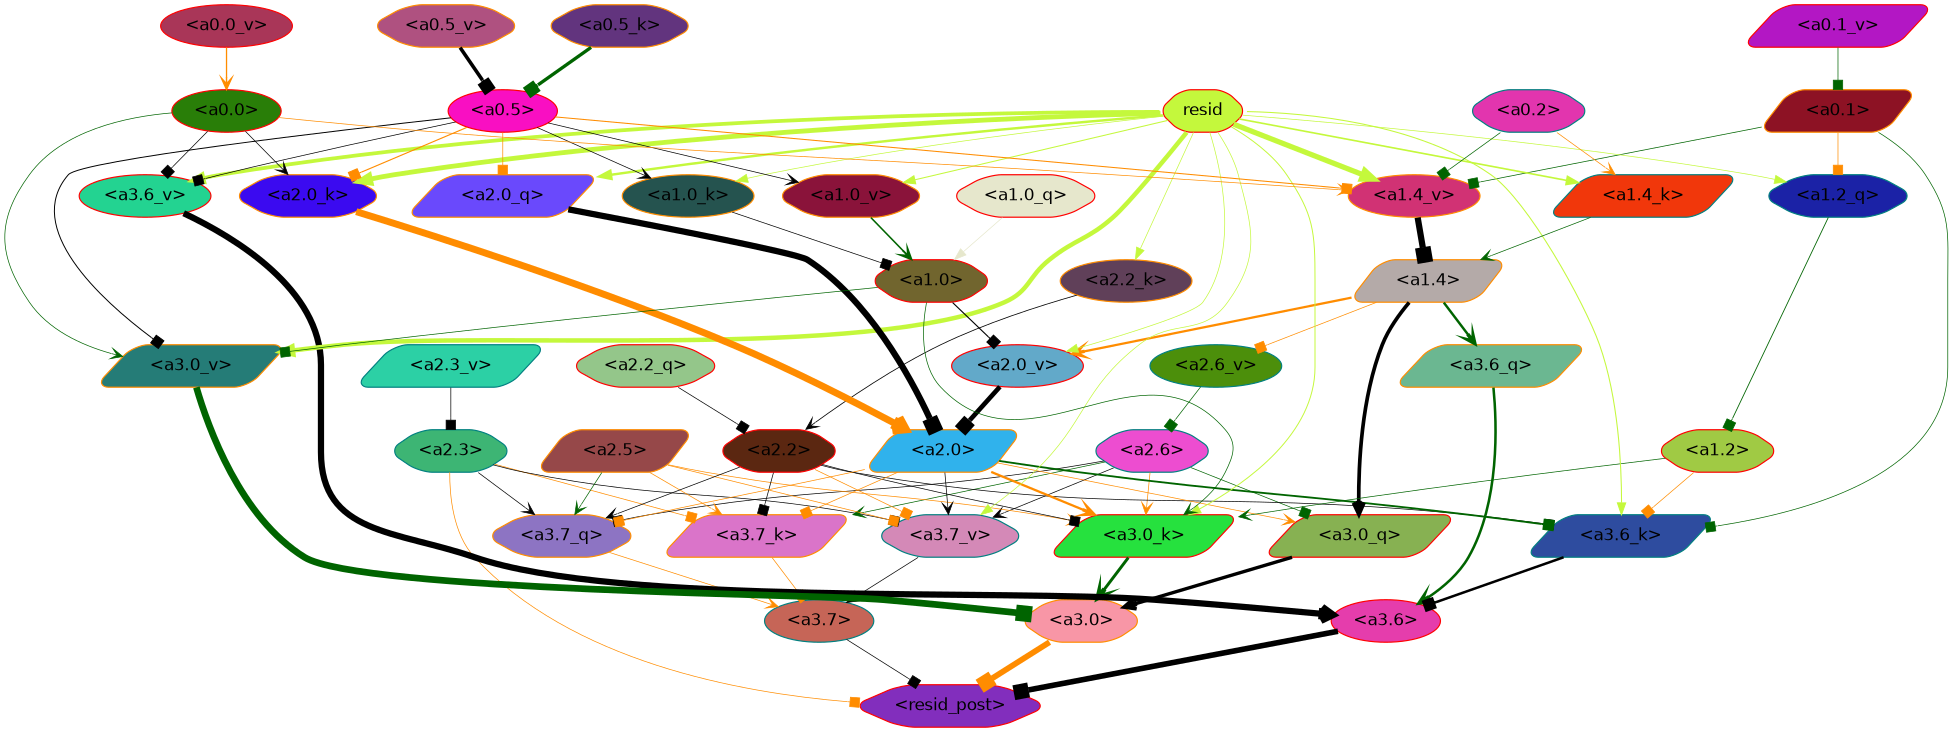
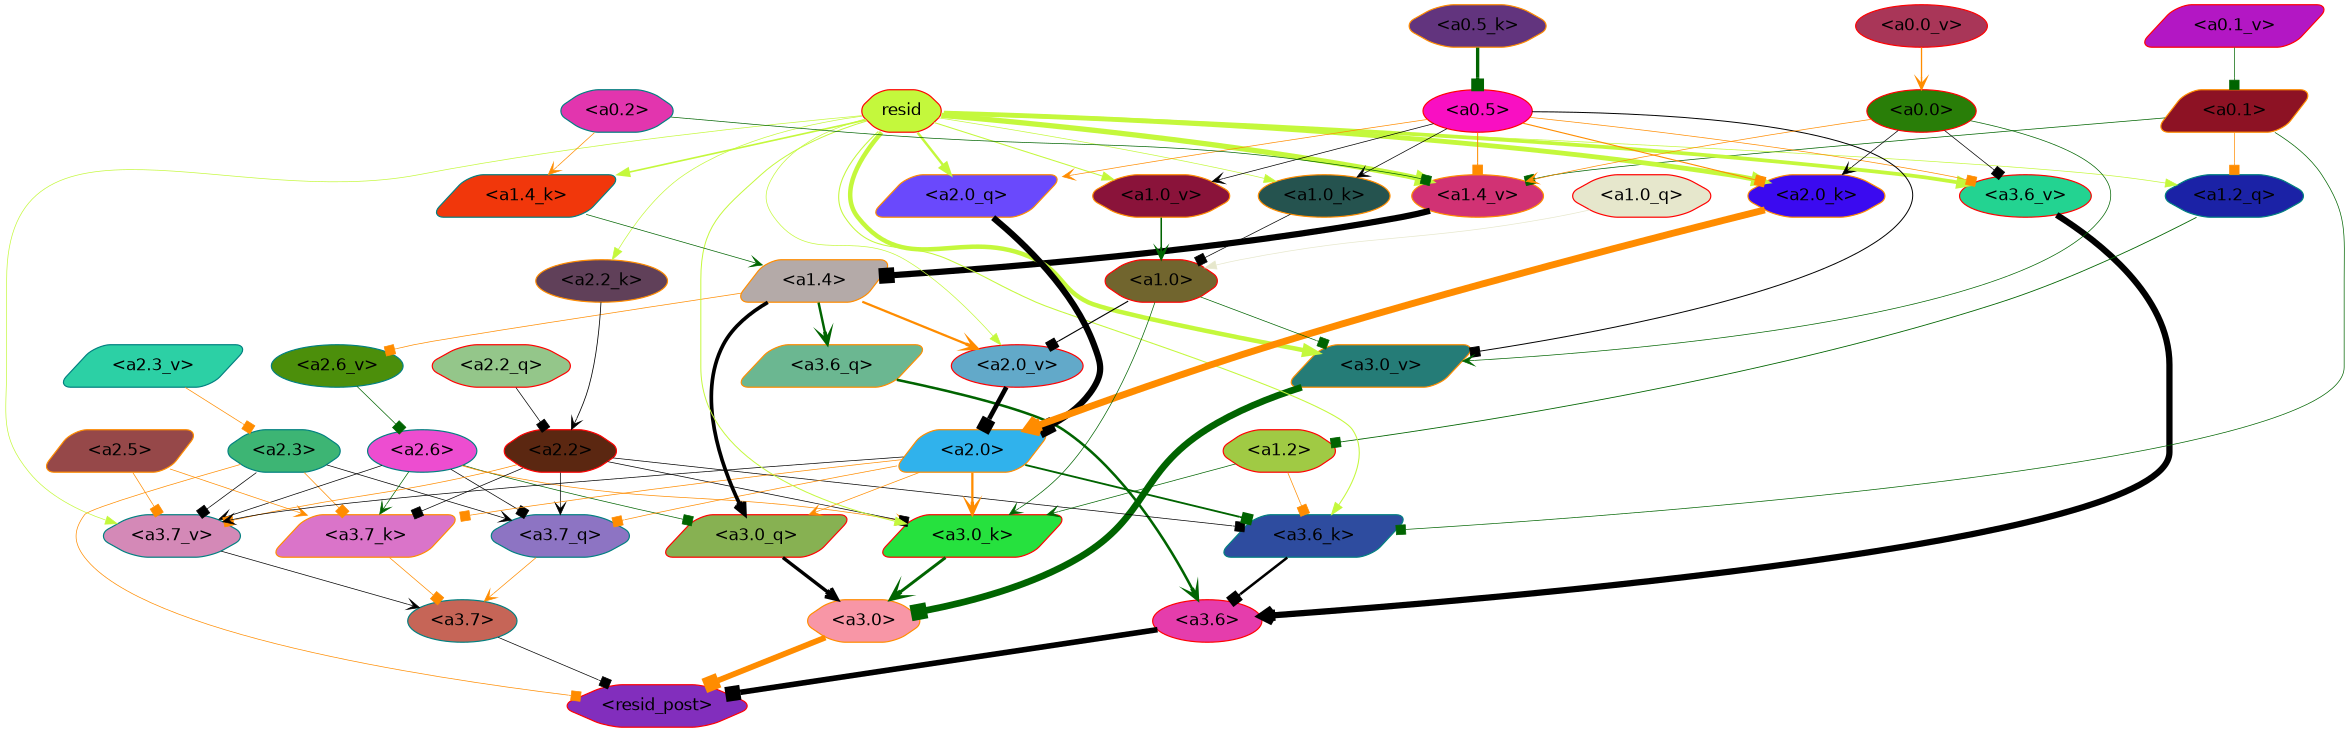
(446, 26) -> none
(503, 148) -> (1268, 143)
(330, 149) -> (1704, 138)
(451, 403) -> (213, 405)
(1152, 451) -> (422, 451)
(586, 496) -> none
(888, 496) -> none
(562, 536) -> (560, 536)
